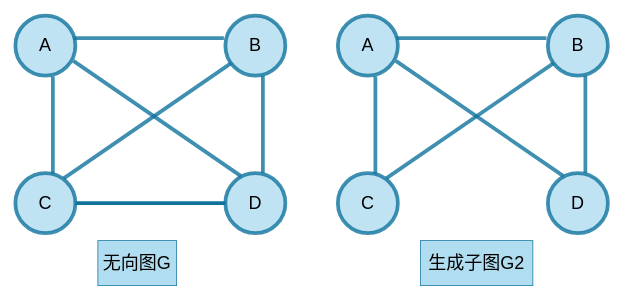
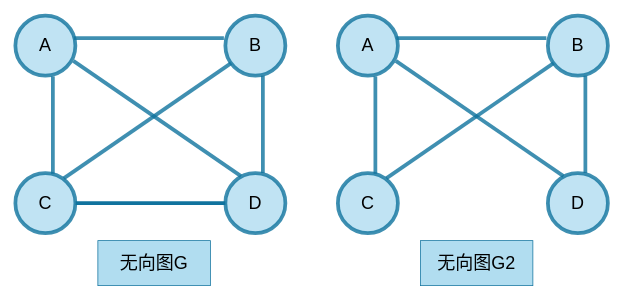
(137, 263) -> (154, 263)
(477, 263) -> (477, 263)
